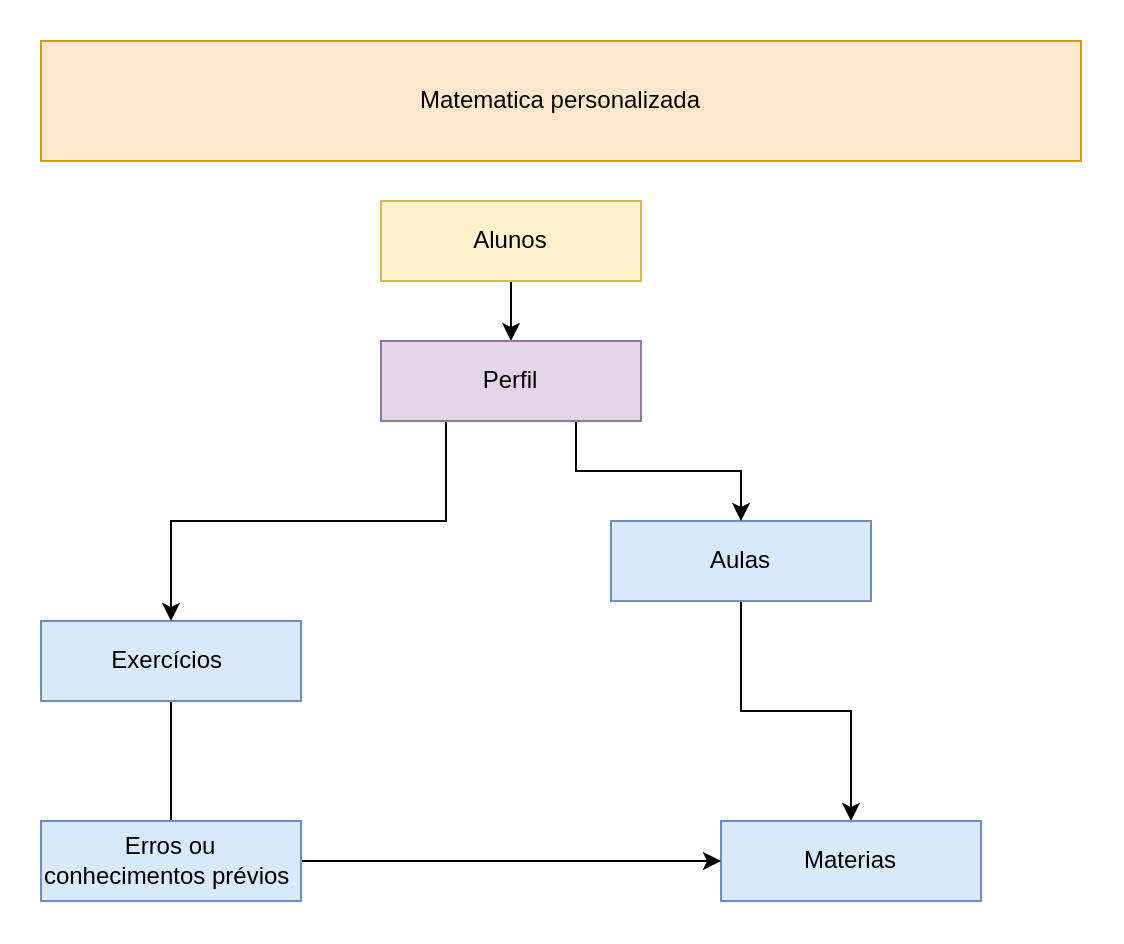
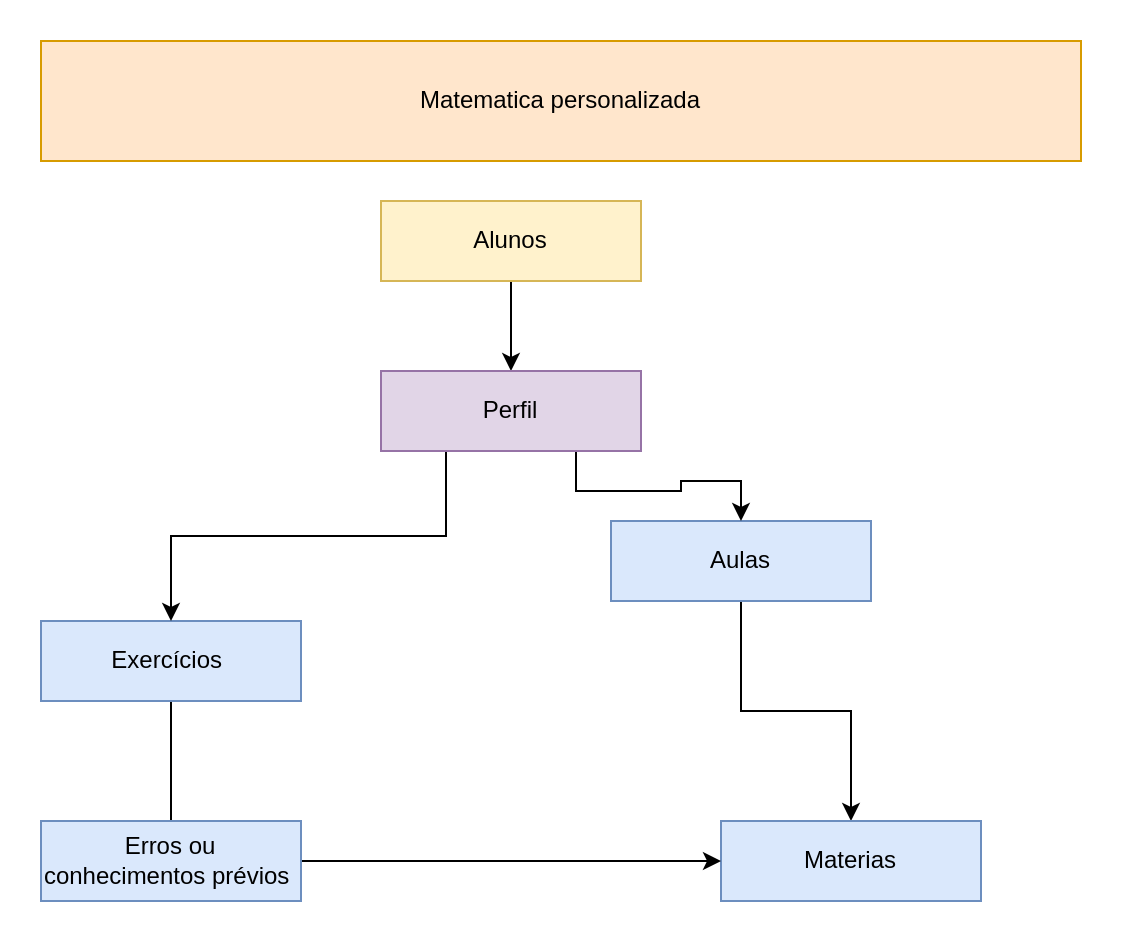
(511, 381) -> (511, 411)
